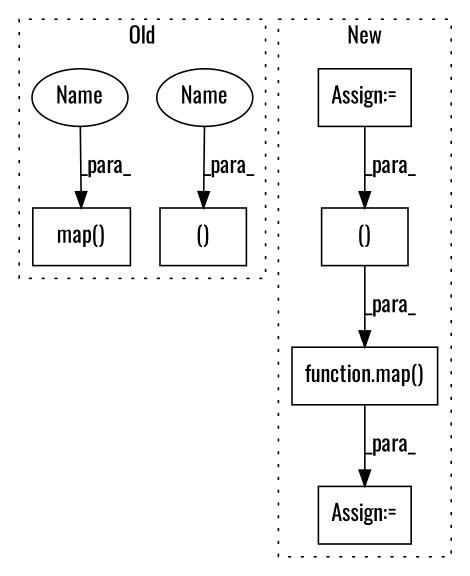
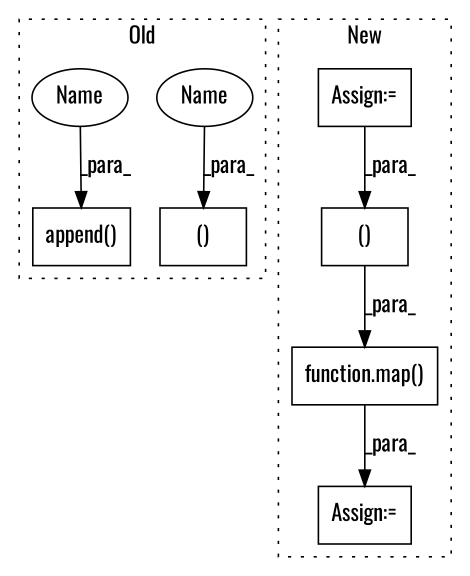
(82, 237) -> (82, 237)
